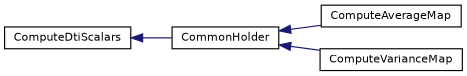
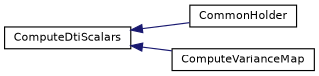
(391, 16) -> none
(305, 48) -> (157, 49)
